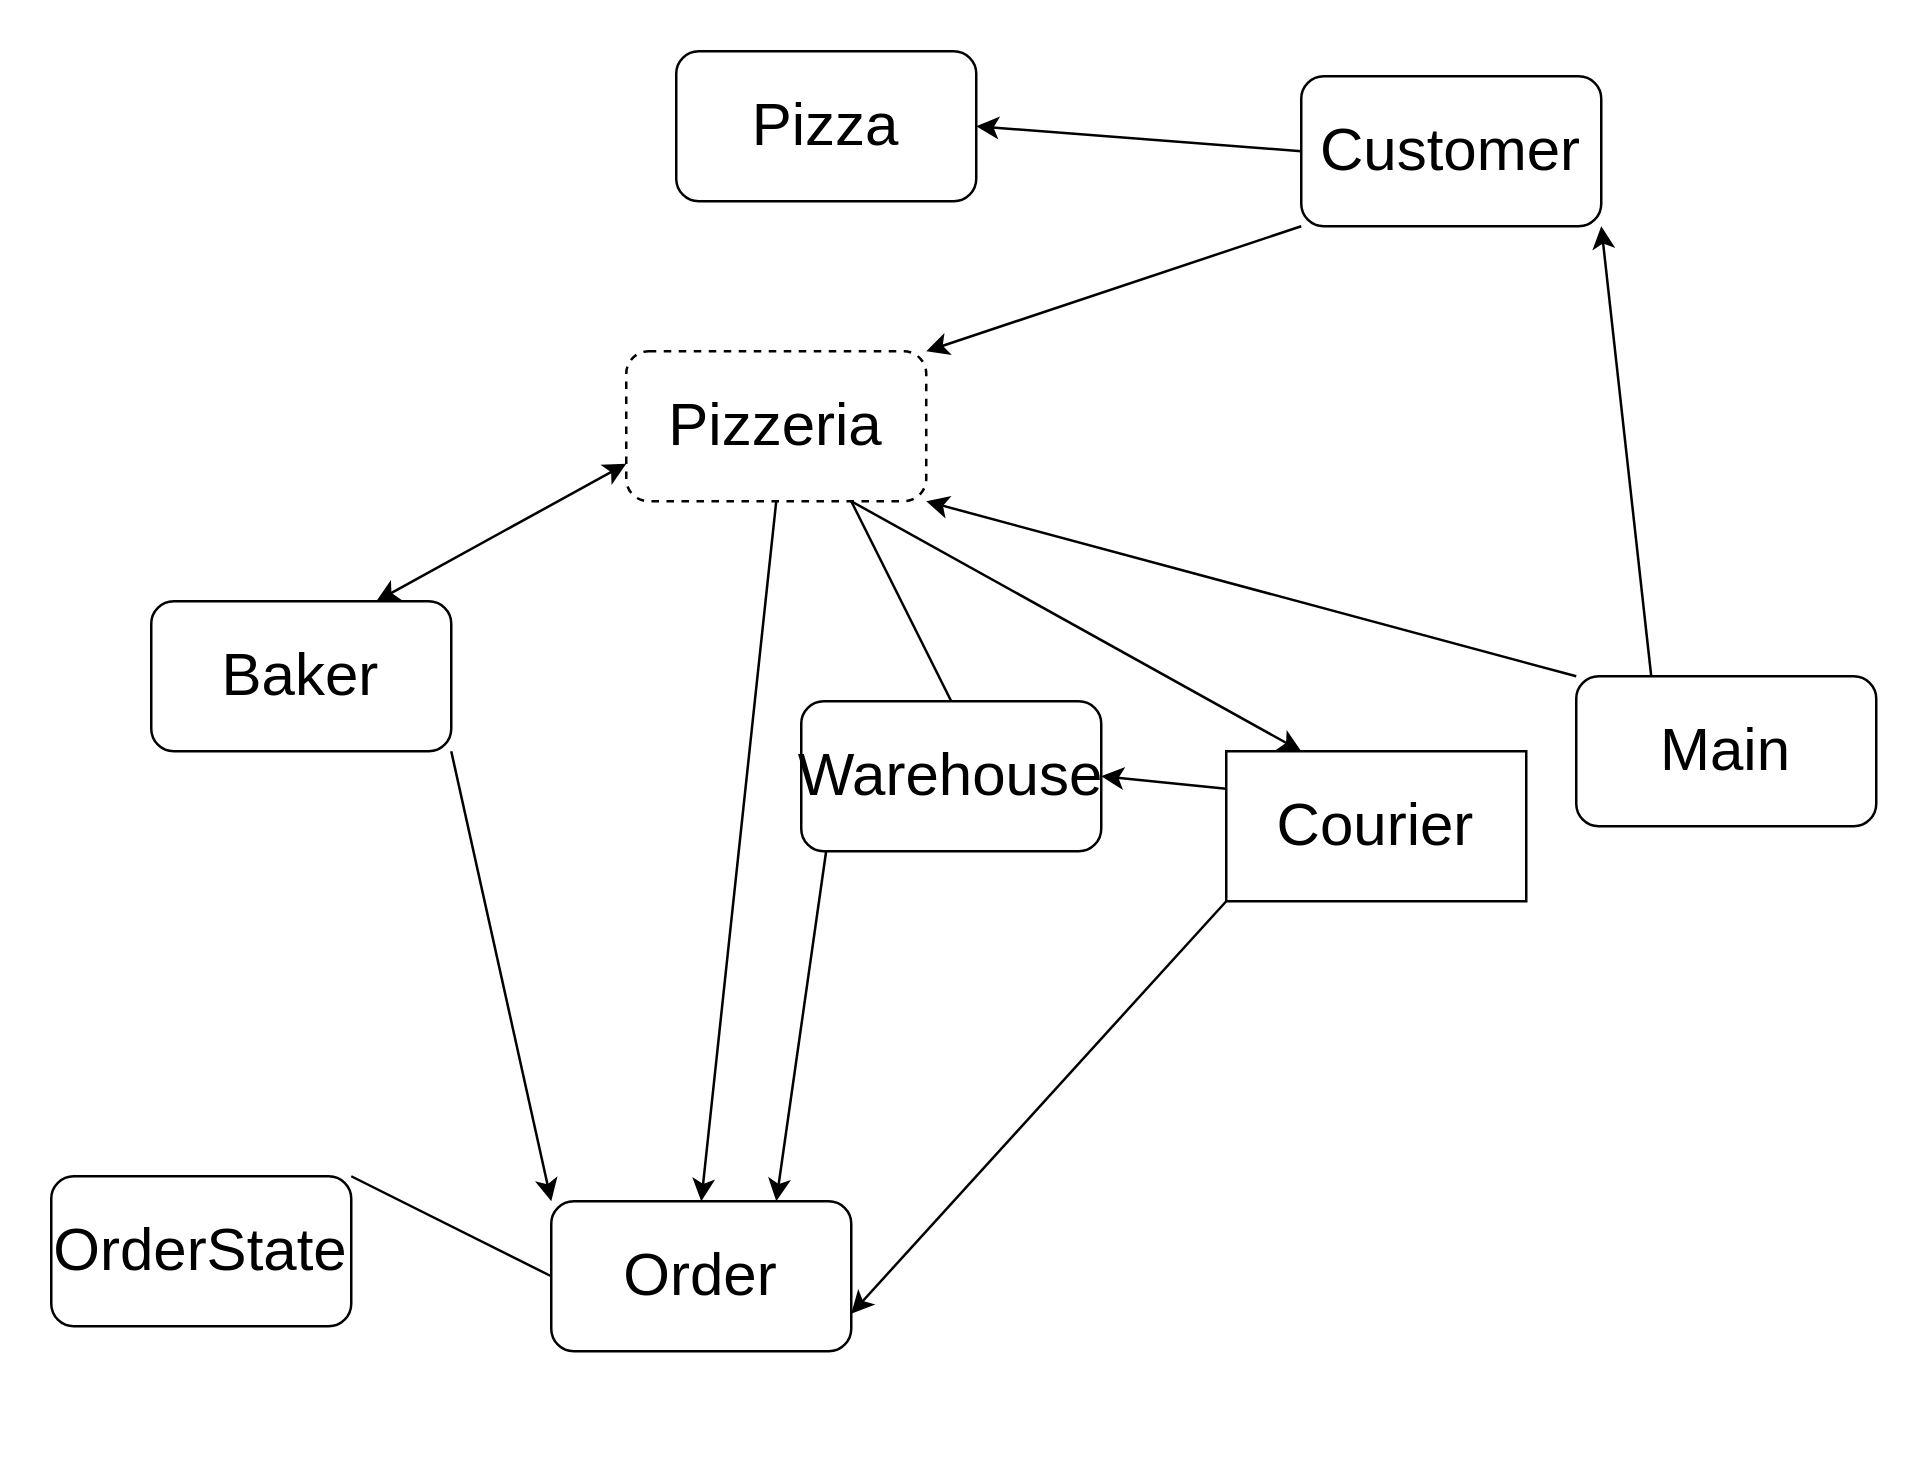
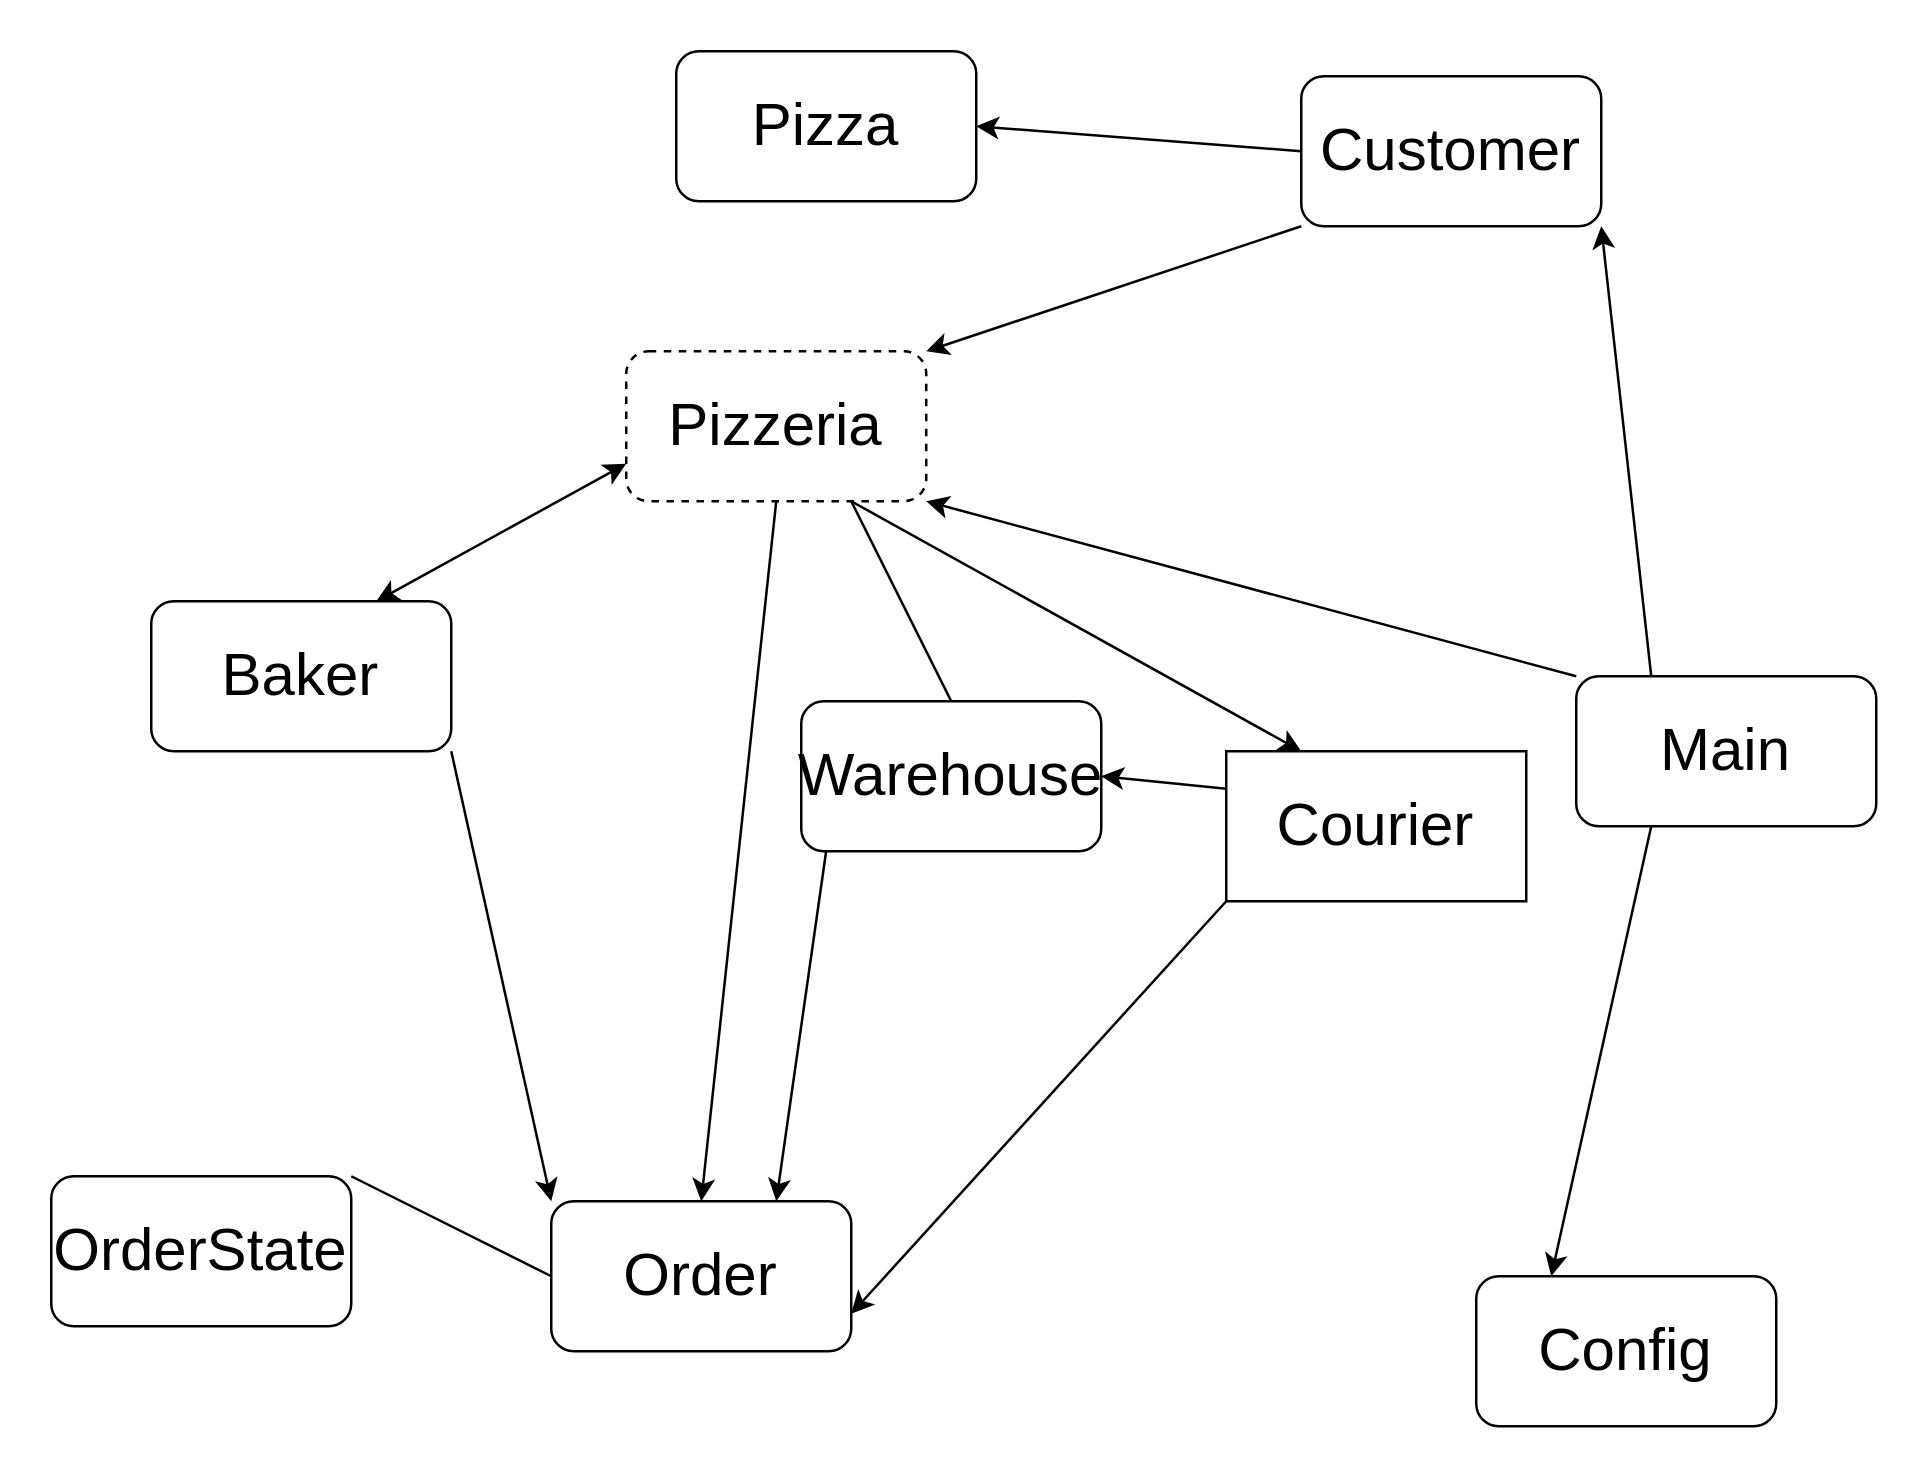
none -> (1603, 1043)
none -> (1626, 1351)
